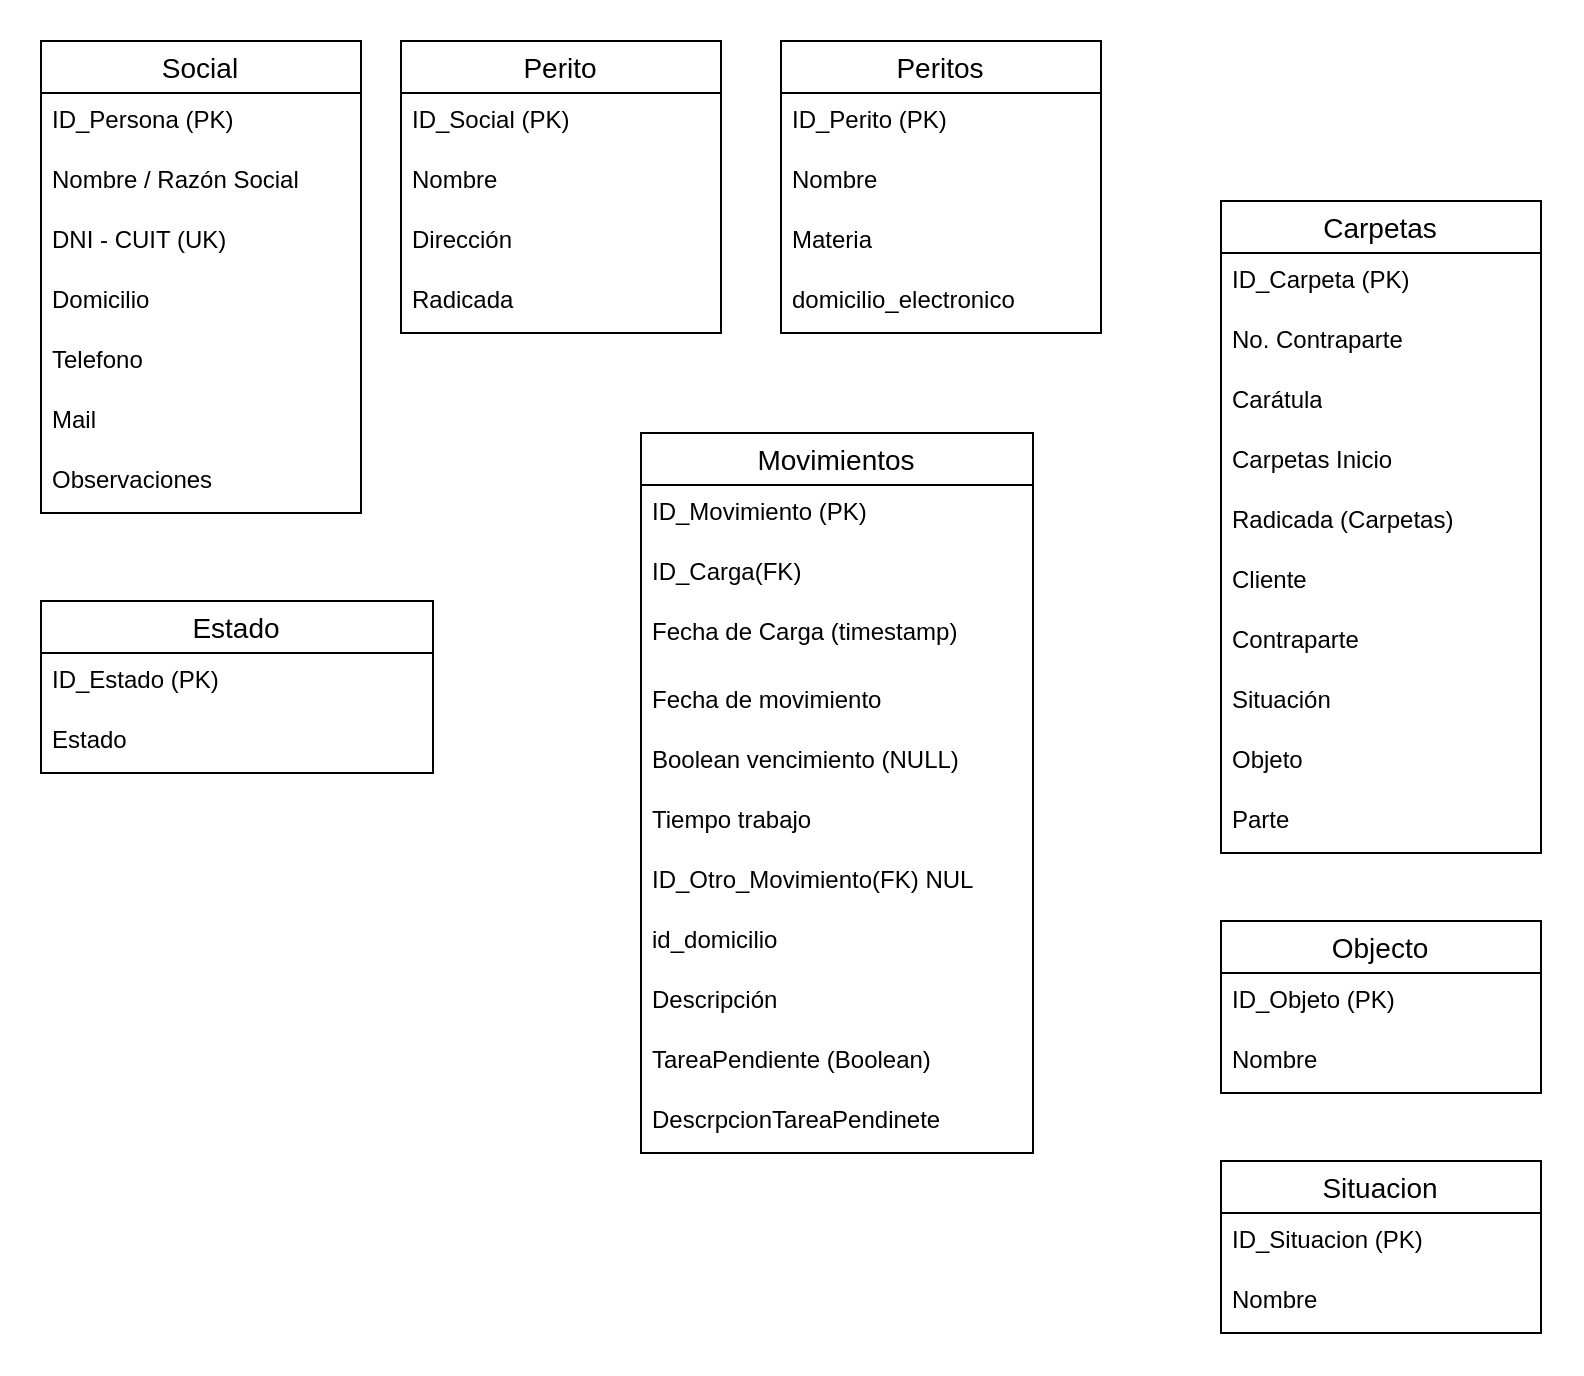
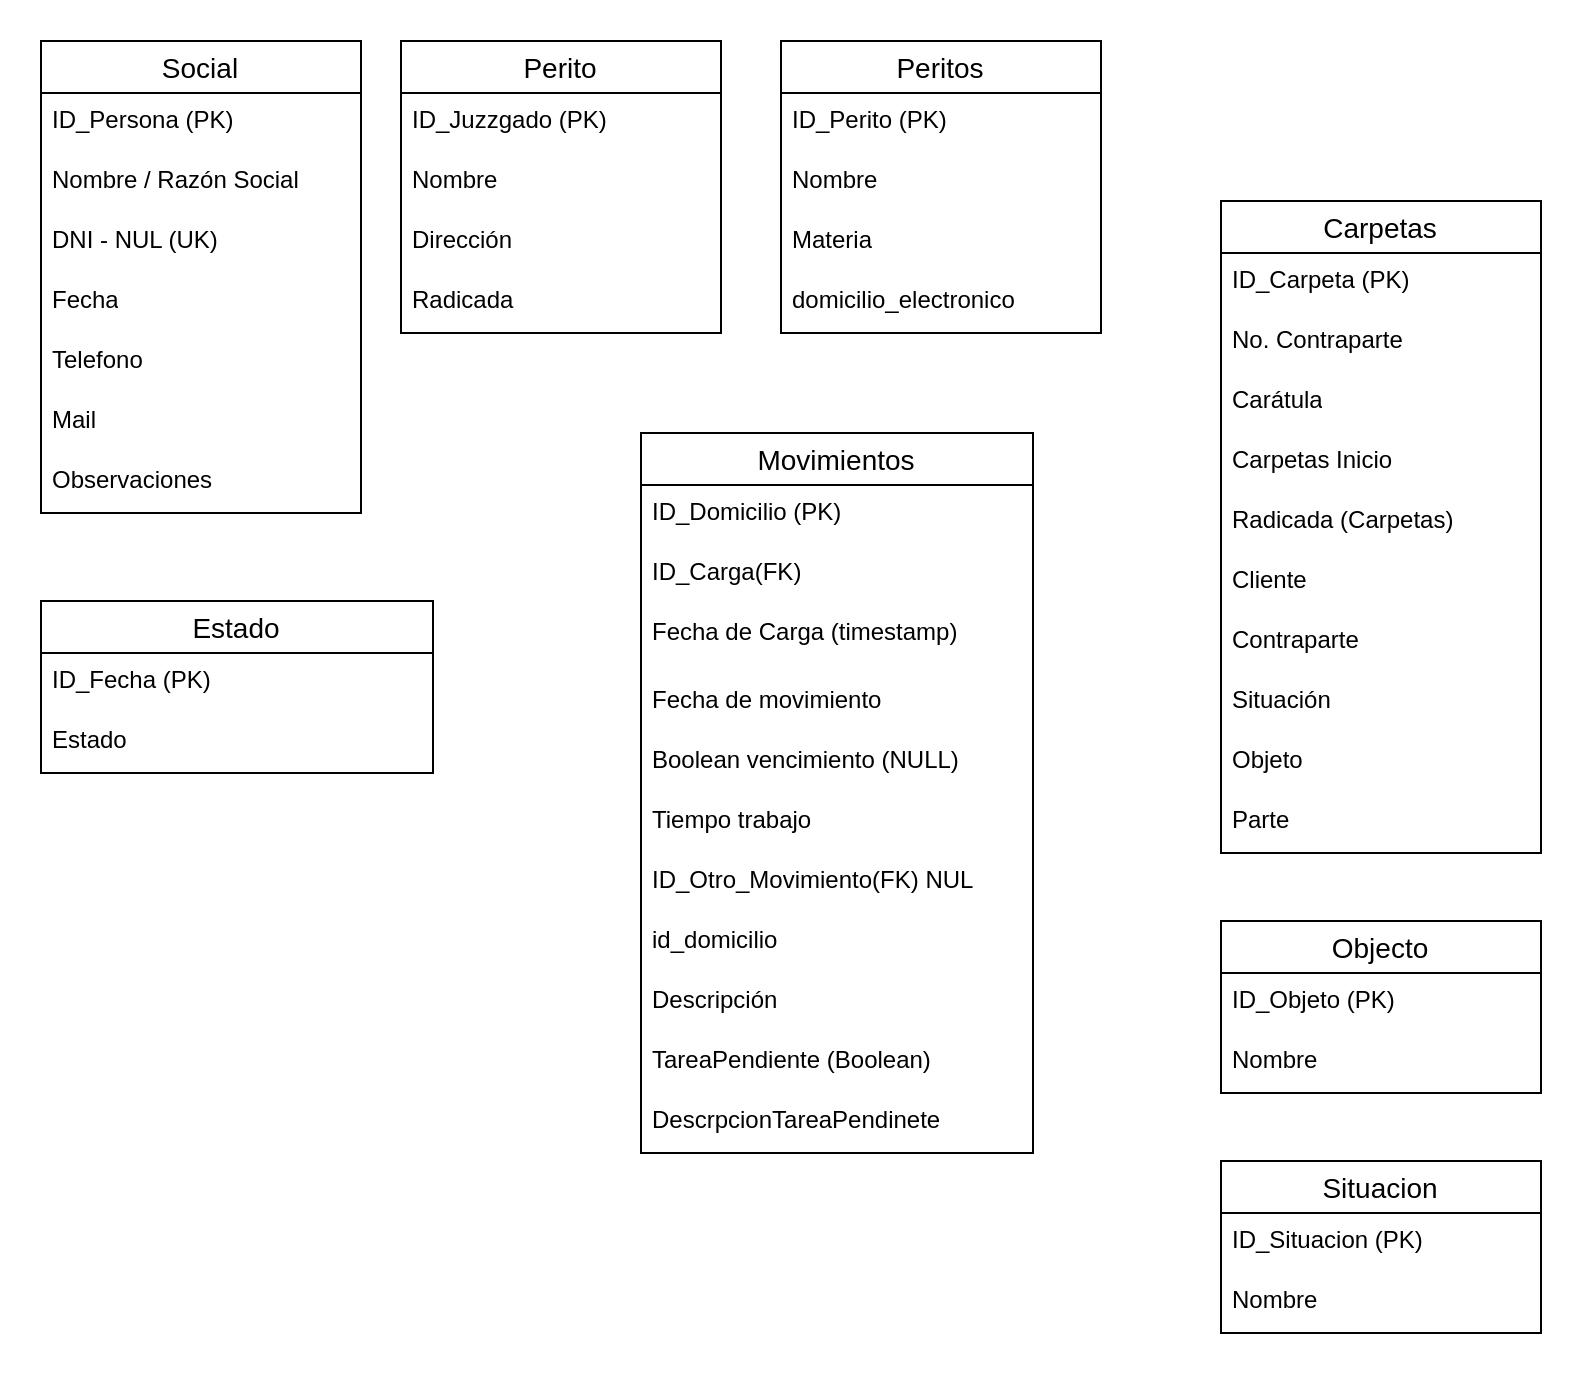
(498, 121) -> (517, 121)
(144, 241) -> (138, 241)
(101, 301) -> (87, 301)
(765, 513) -> (752, 513)
(144, 681) -> (137, 681)
